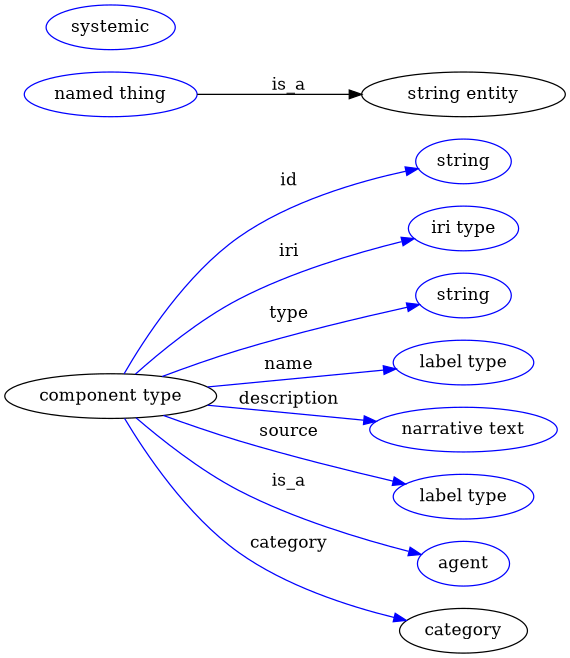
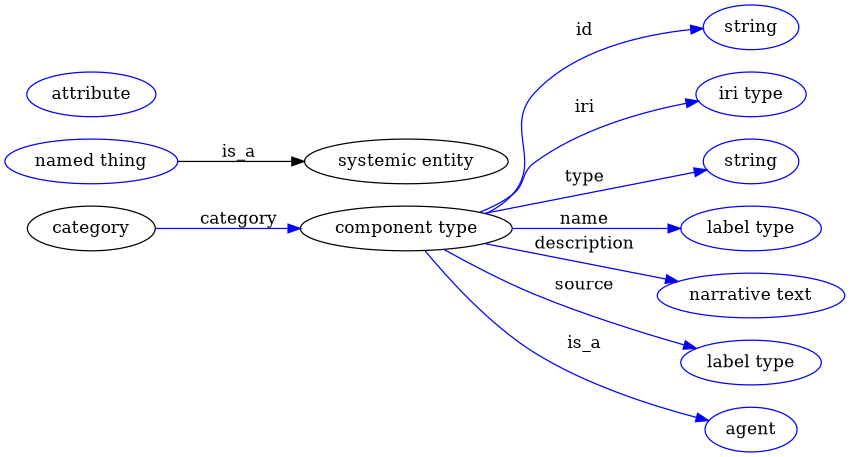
(111, 27) -> (91, 94)
(463, 94) -> (406, 161)
(236, 550) -> (222, 228)
